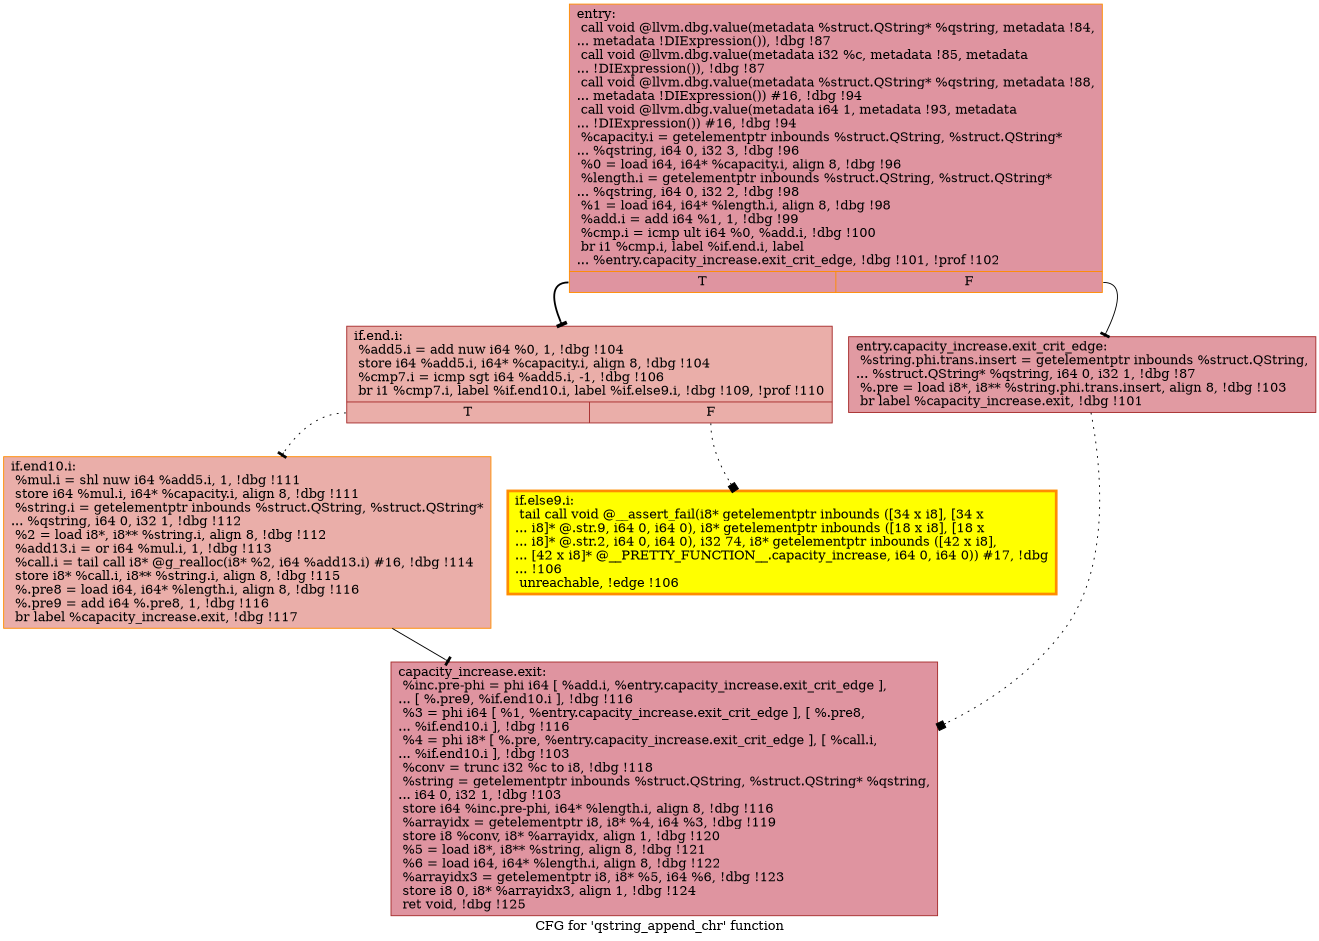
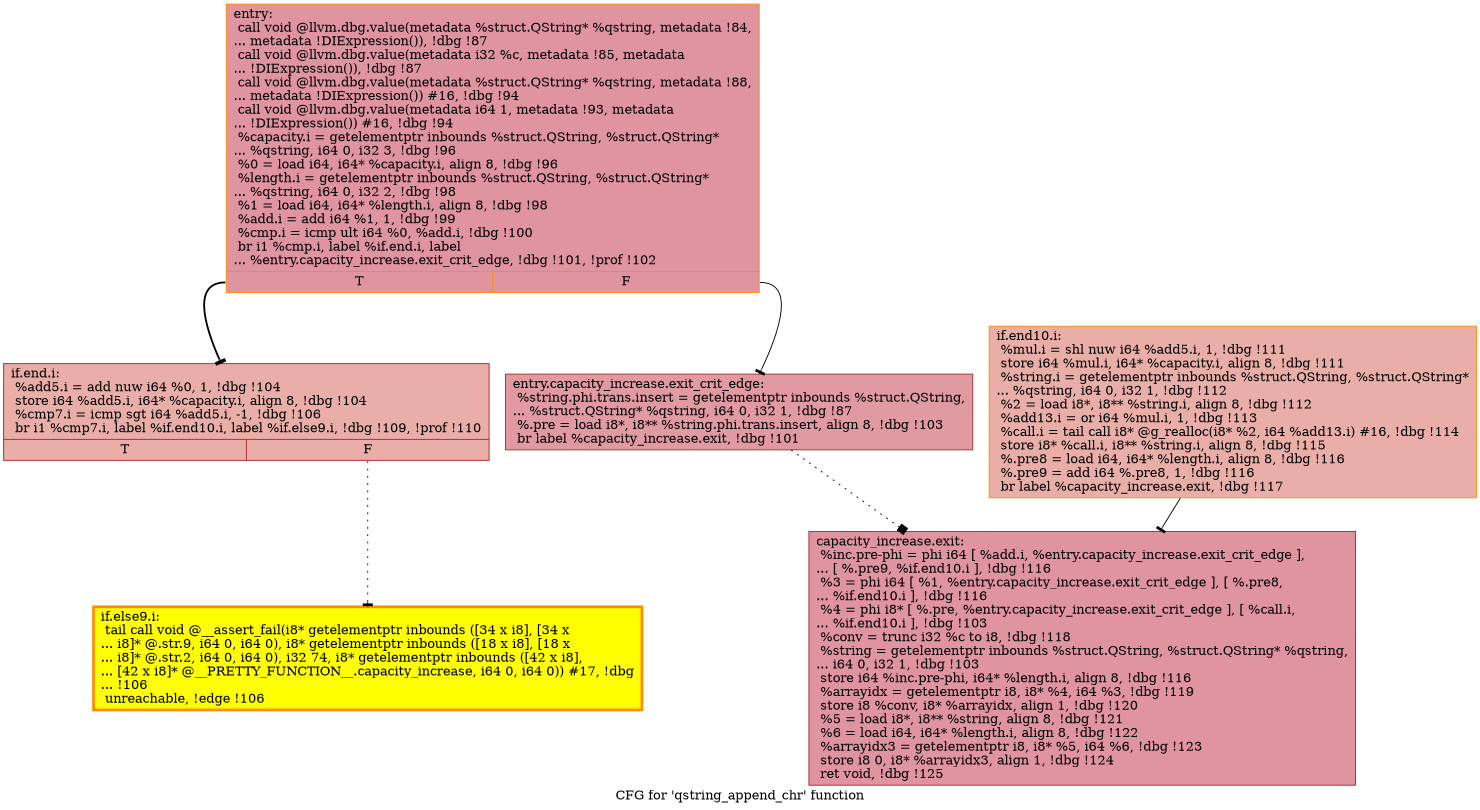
(310, 425) -> none
(716, 454) -> (368, 532)
